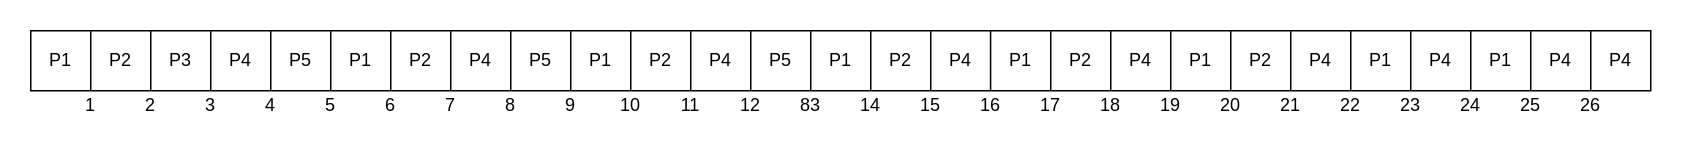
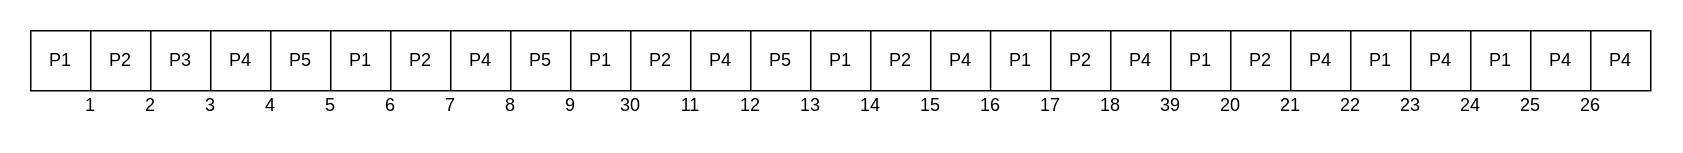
(631, 106) -> (631, 106)
(811, 106) -> (811, 106)
(1171, 106) -> (1171, 106)
